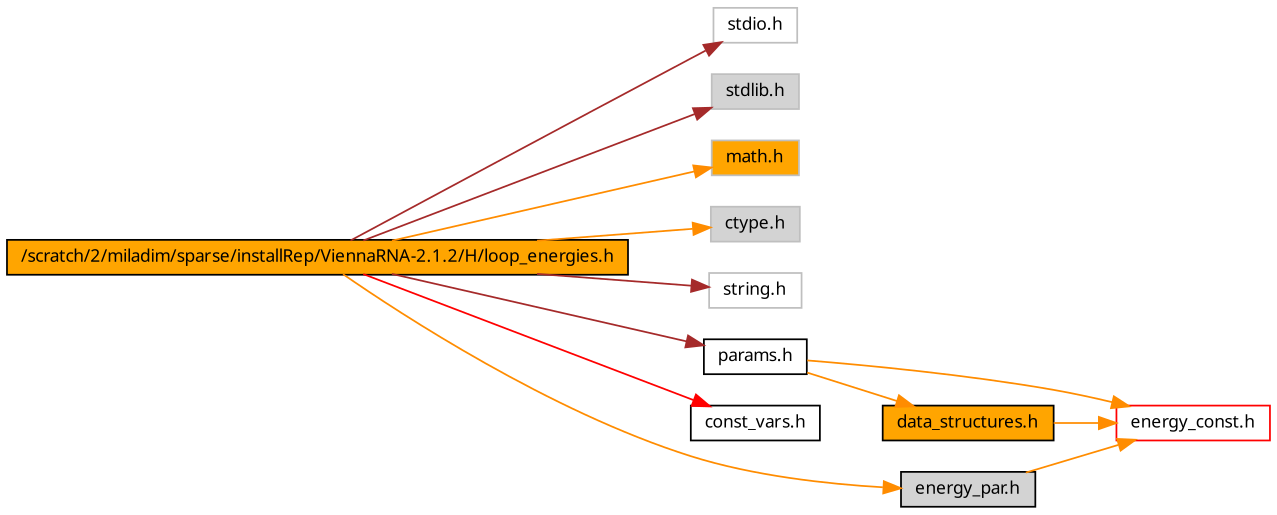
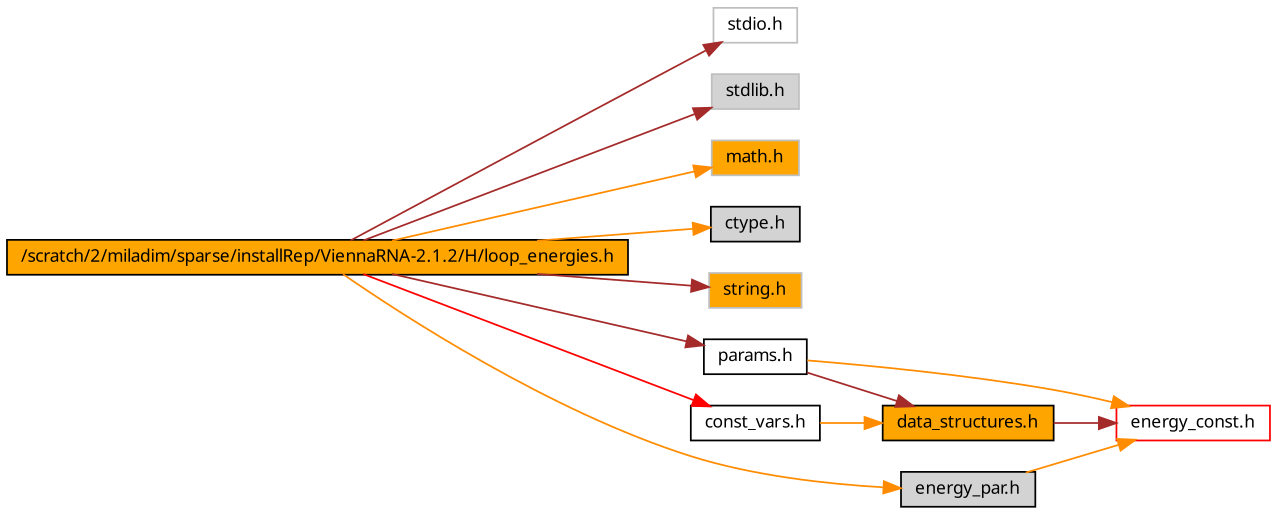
(755, 224) -> (755, 224)
(755, 290) -> (755, 290)
(852, 387) -> (852, 387)
none -> (842, 423)
(1076, 423) -> (1076, 423)
